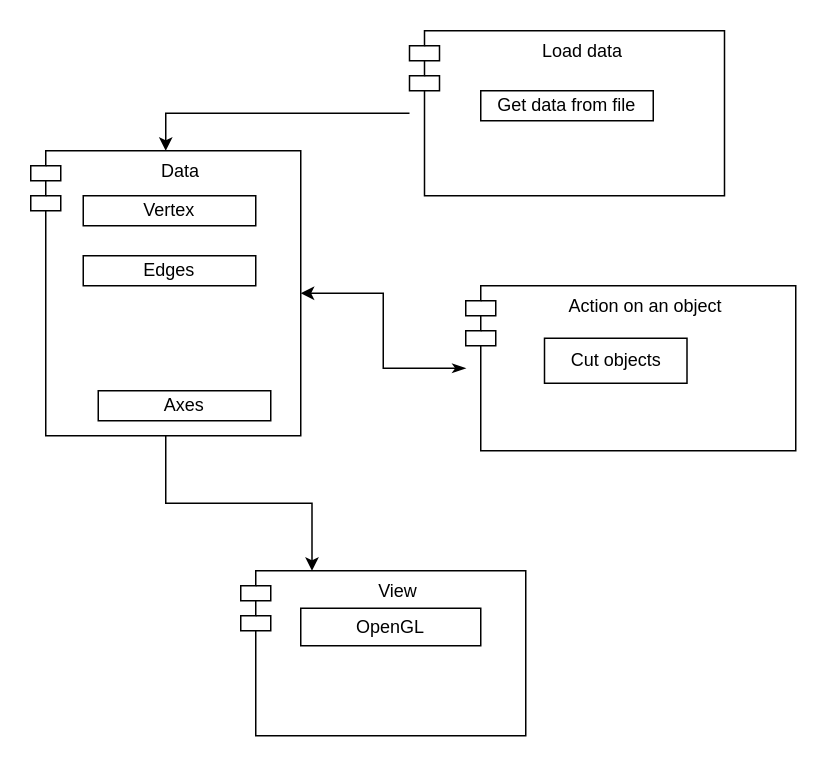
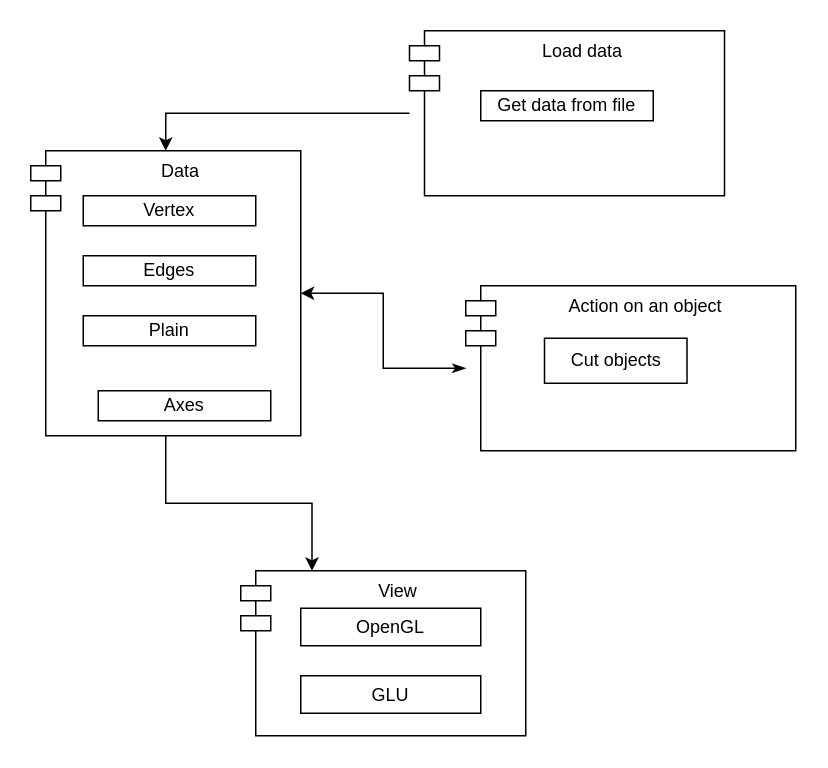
none -> (170, 331)
none -> (391, 695)
